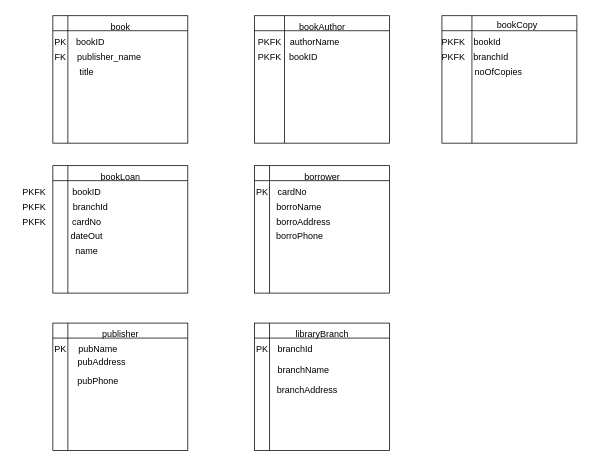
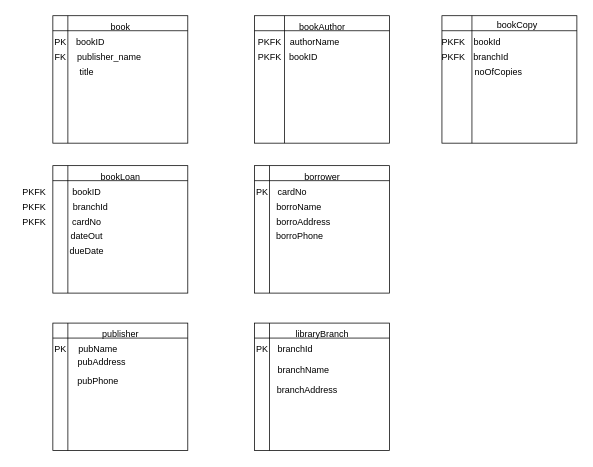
(87, 252) -> (87, 252)
